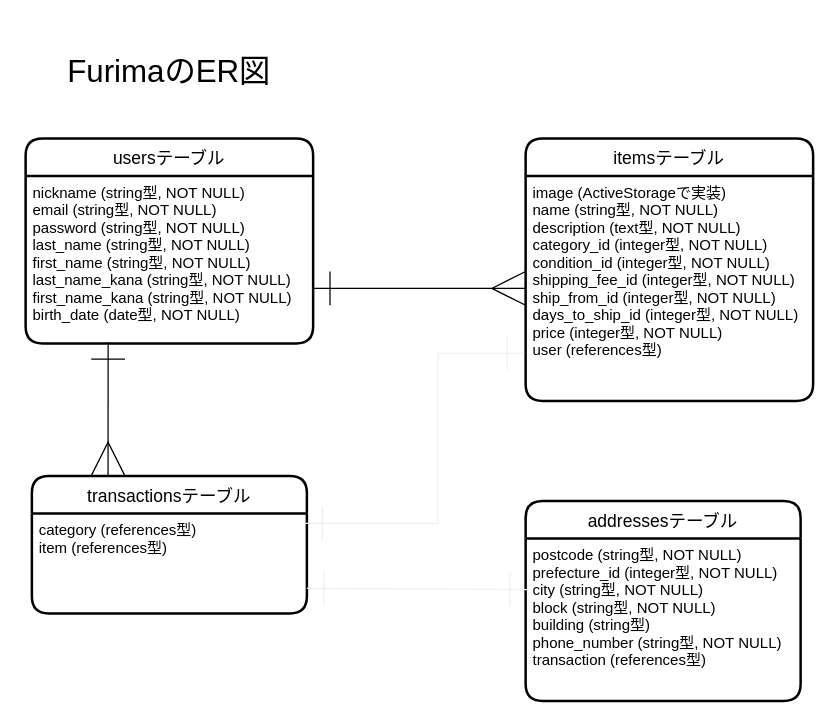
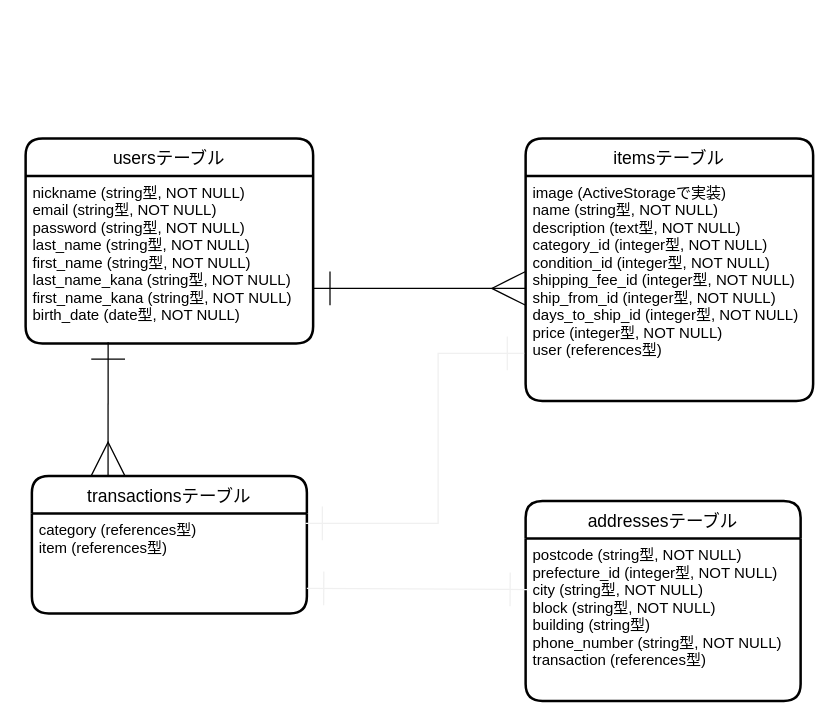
(169, 69) -> none
